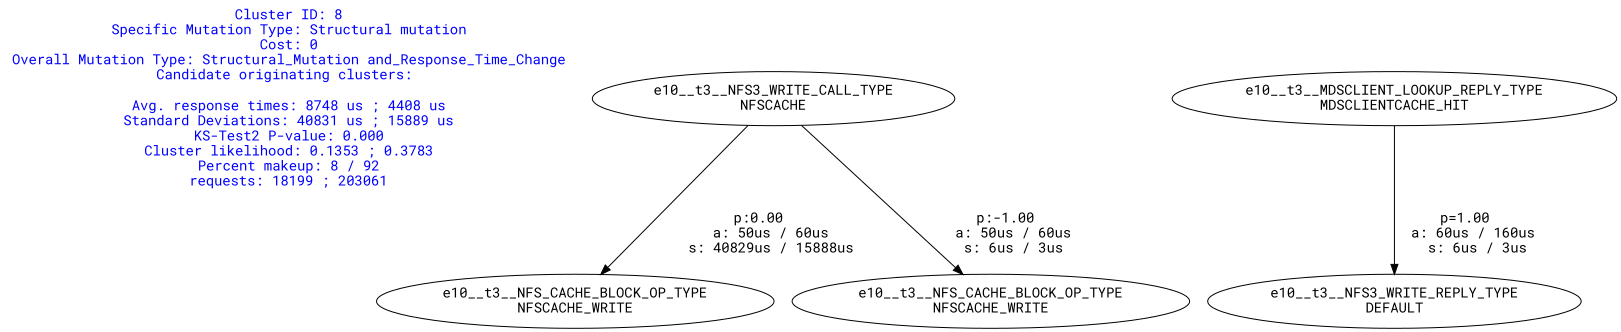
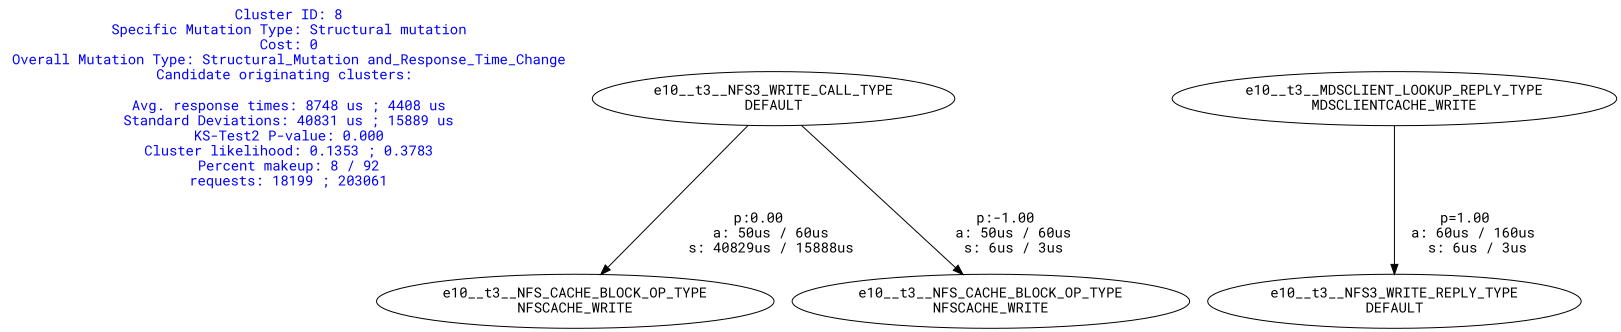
(774, 99) -> (774, 99)
(1394, 99) -> (1394, 99)
